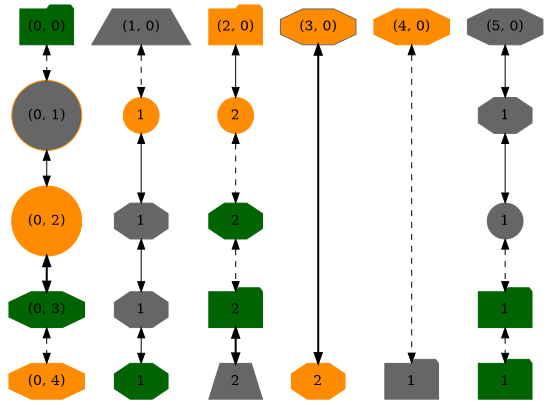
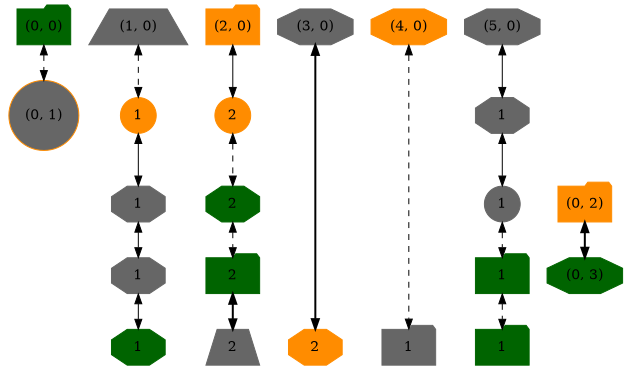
(318, 27) -> (315, 27)
(47, 168) -> none
(47, 221) -> (585, 204)
(47, 381) -> none
